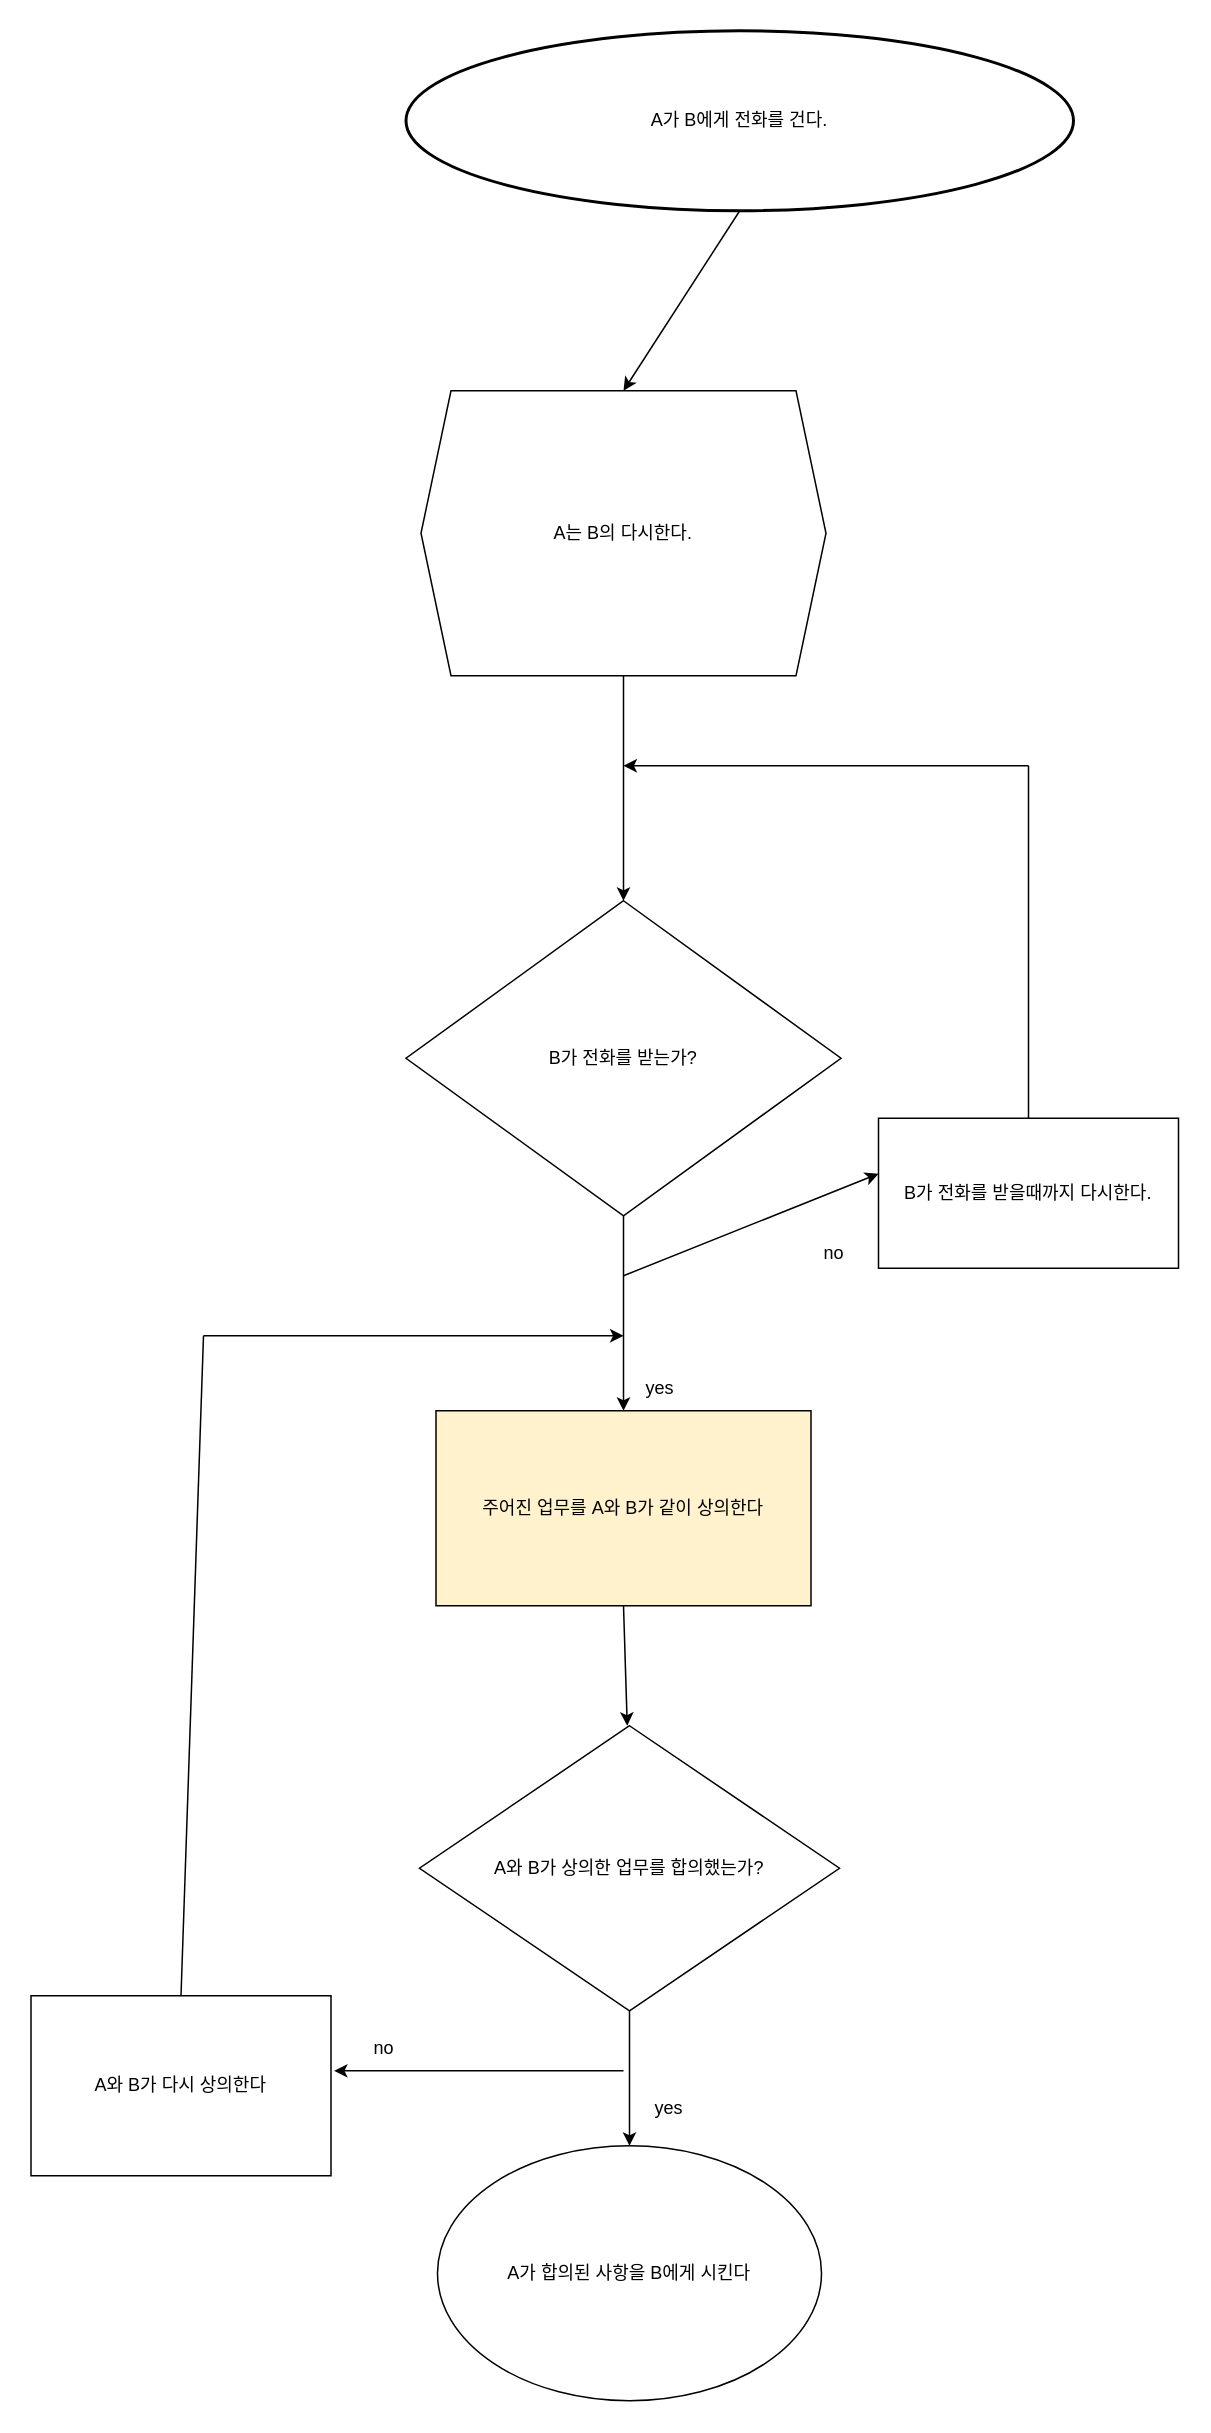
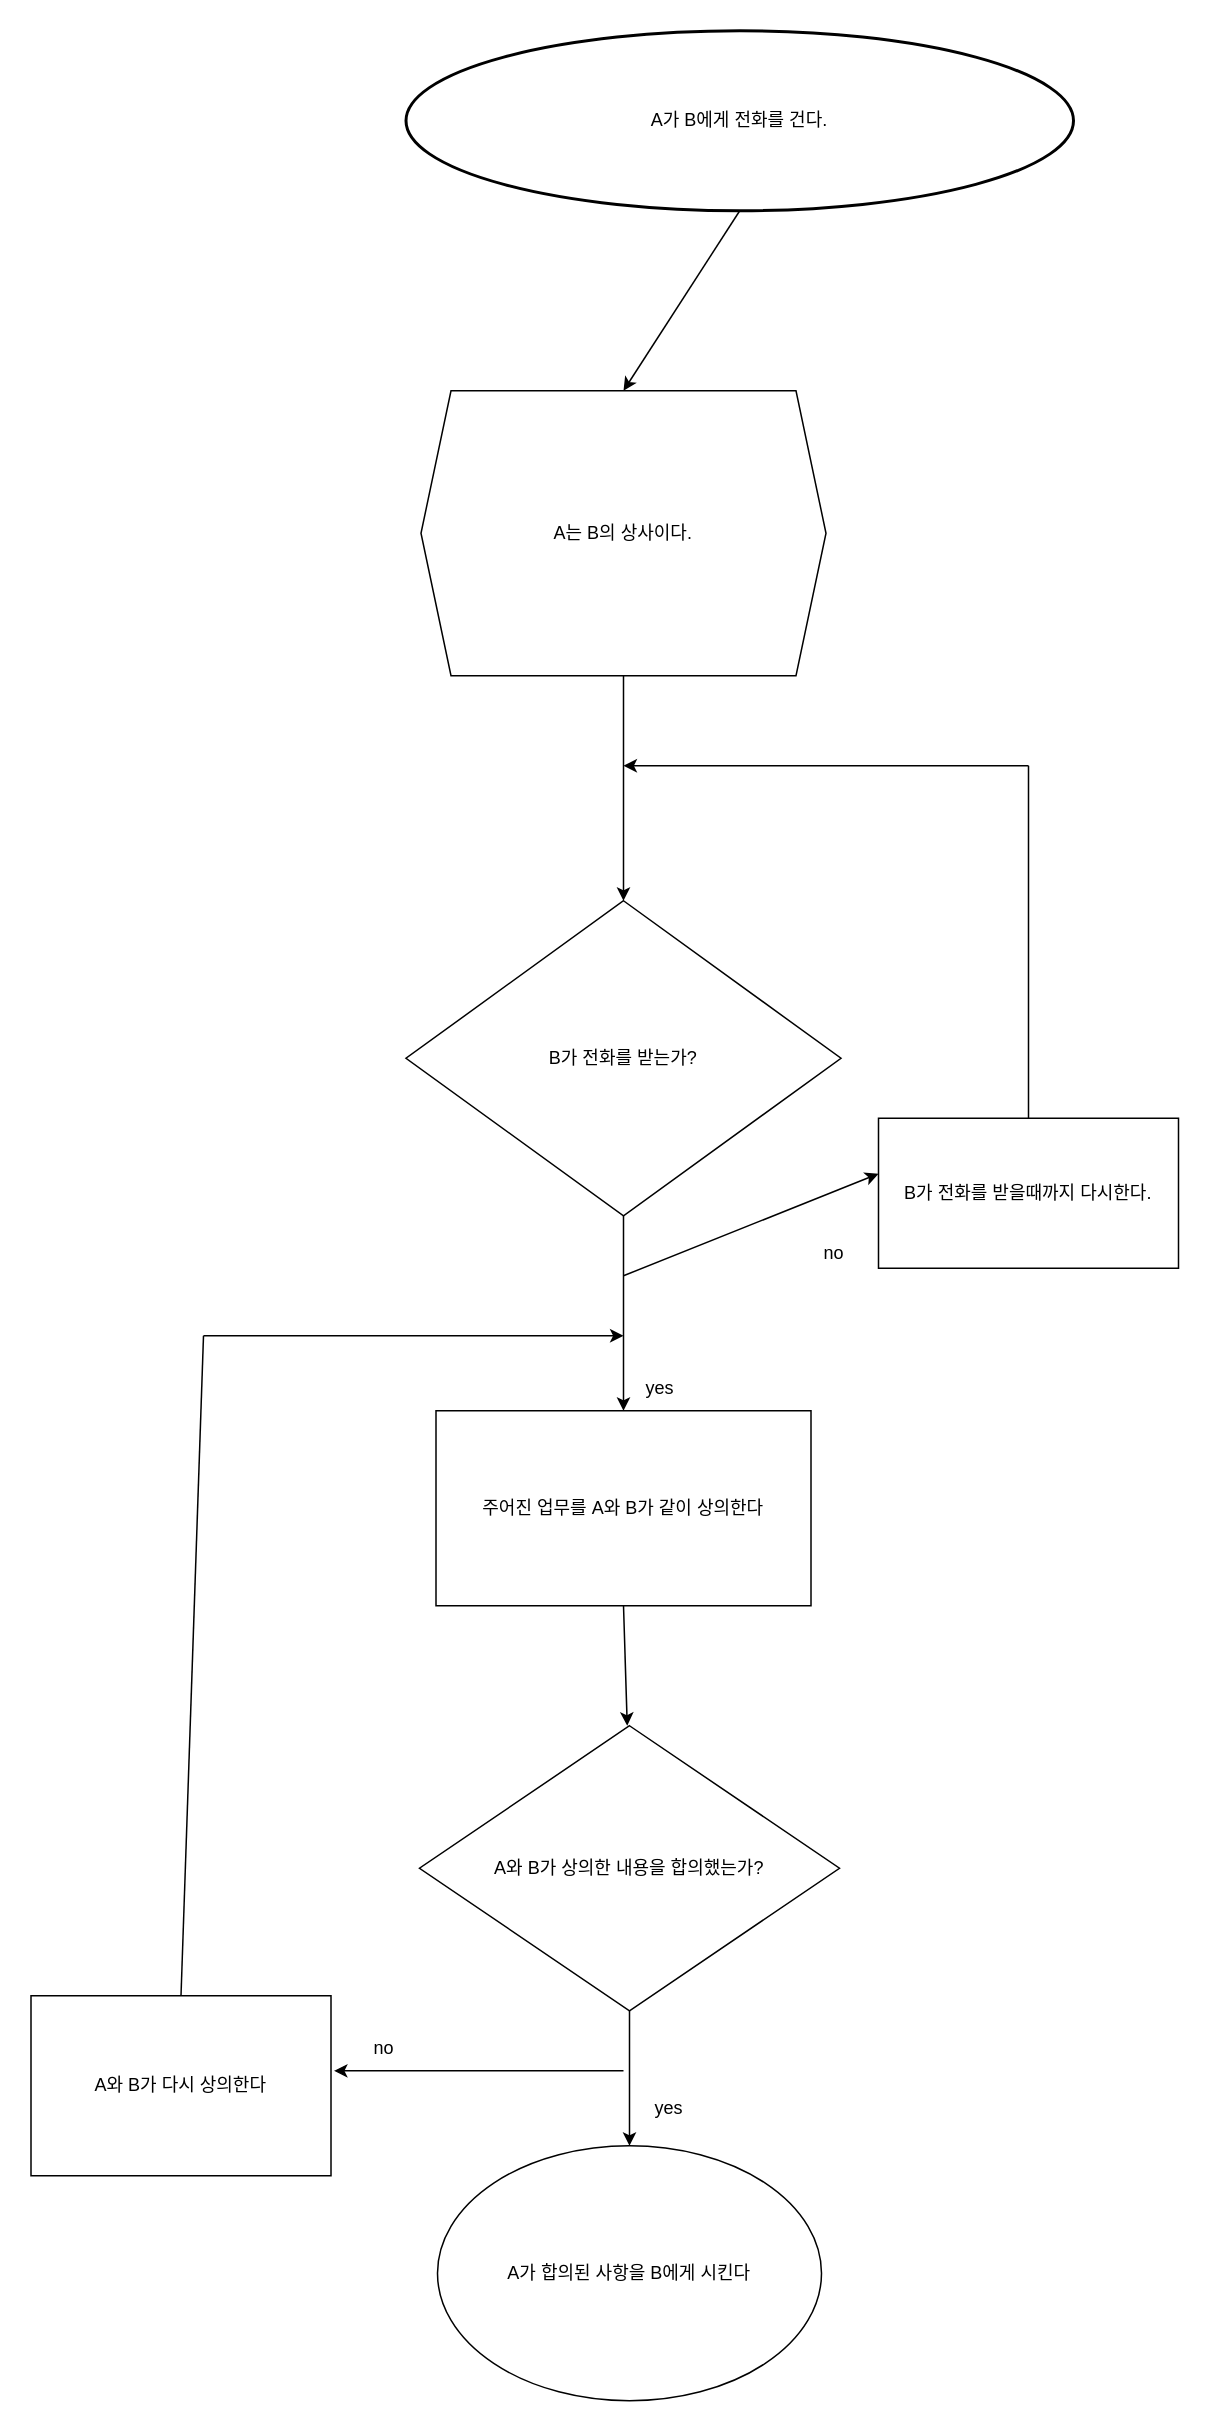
(623, 533) -> (623, 533)
(623, 1508) -> (623, 1508)
(629, 1868) -> (629, 1868)
